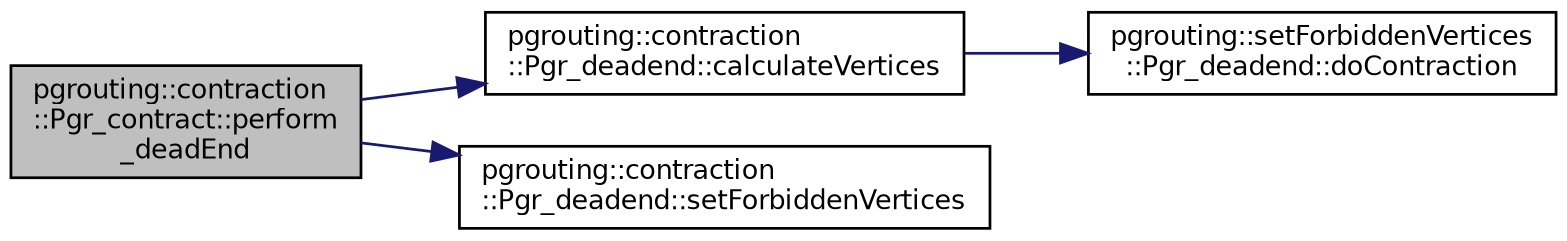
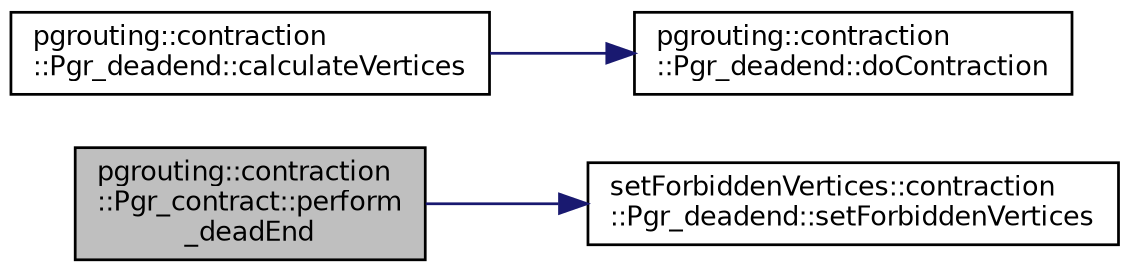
(1322, 53) -> (853, 53)
(409, 93) -> none
(725, 187) -> (853, 204)
